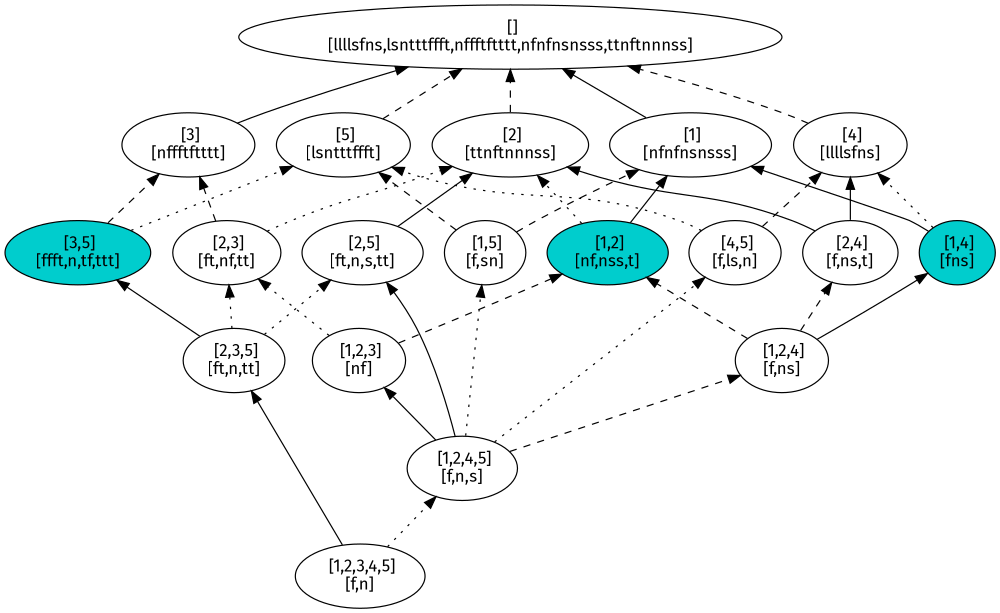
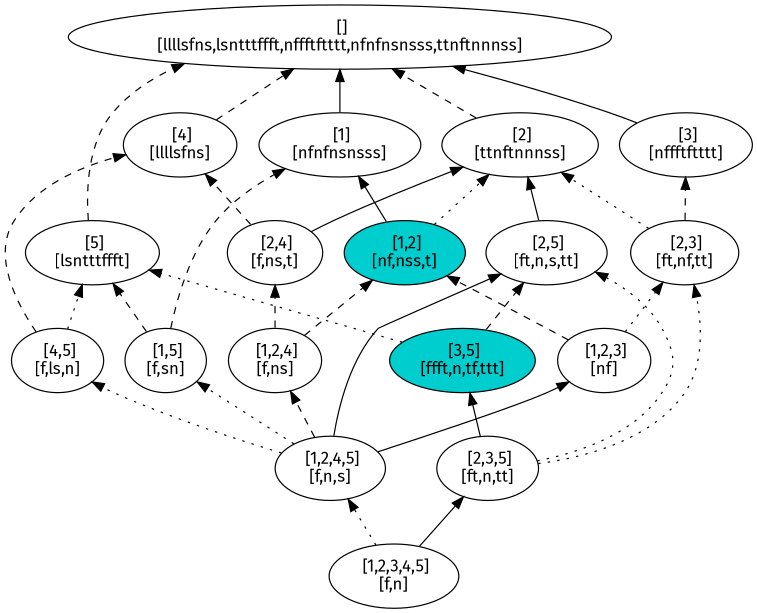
(129, 203) -> (500, 313)
(850, 208) -> (238, 210)
(957, 253) -> none
